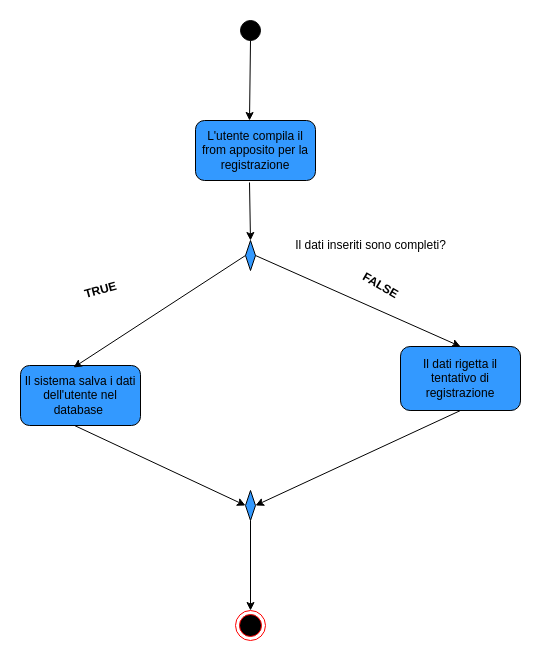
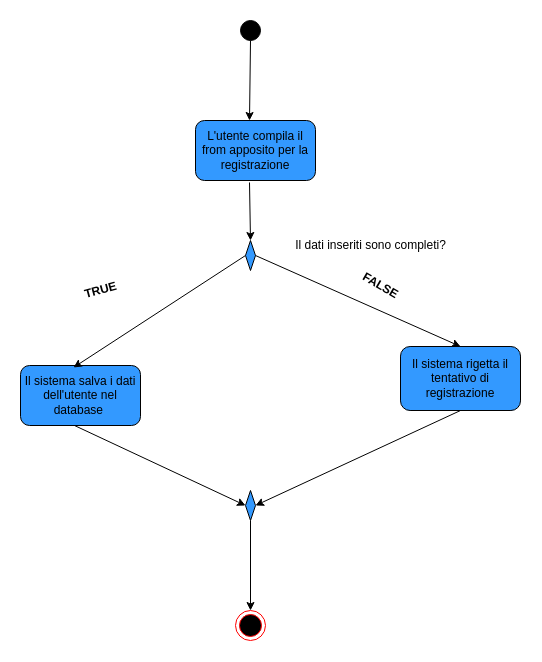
(461, 379) -> (461, 379)
